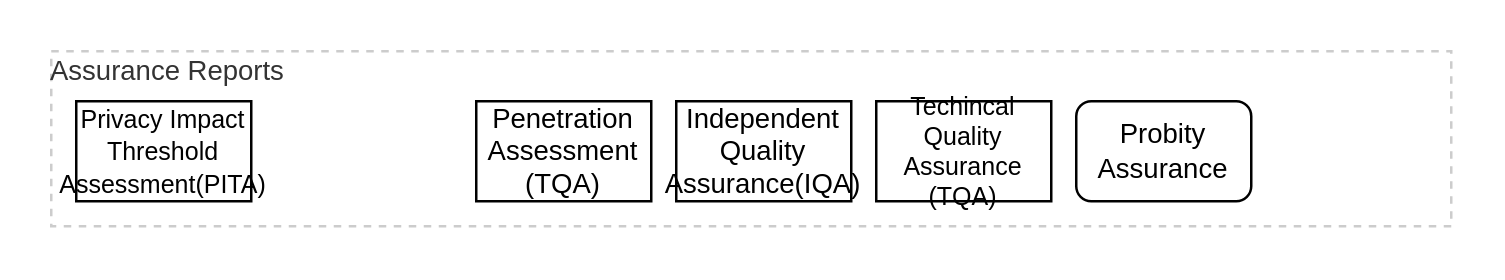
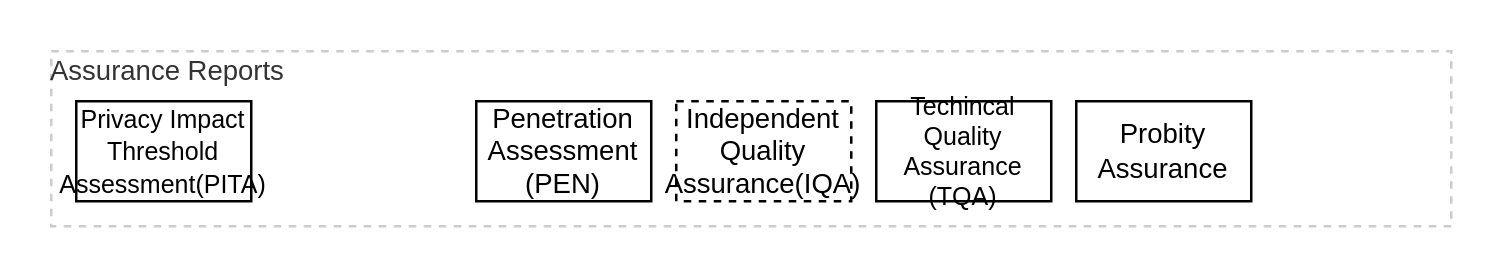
(564, 151) -> (564, 151)
(764, 151) -> (764, 151)
(1164, 151) -> (1164, 151)
